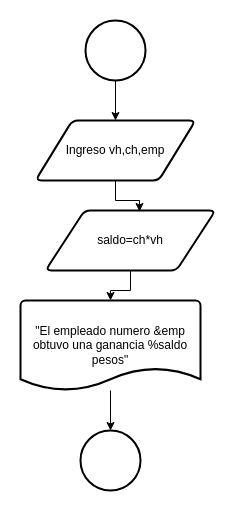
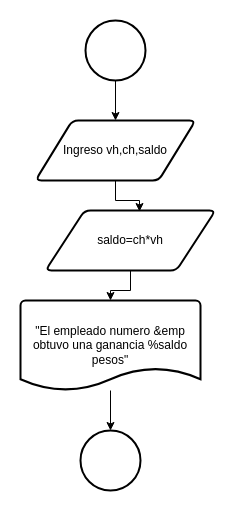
(116, 151) -> (116, 151)
